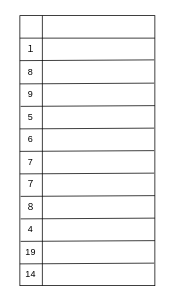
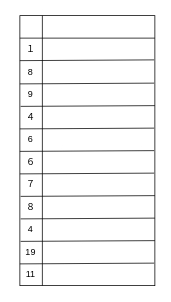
(31, 117) -> (31, 117)
(31, 162) -> (31, 162)
(31, 274) -> (31, 274)
